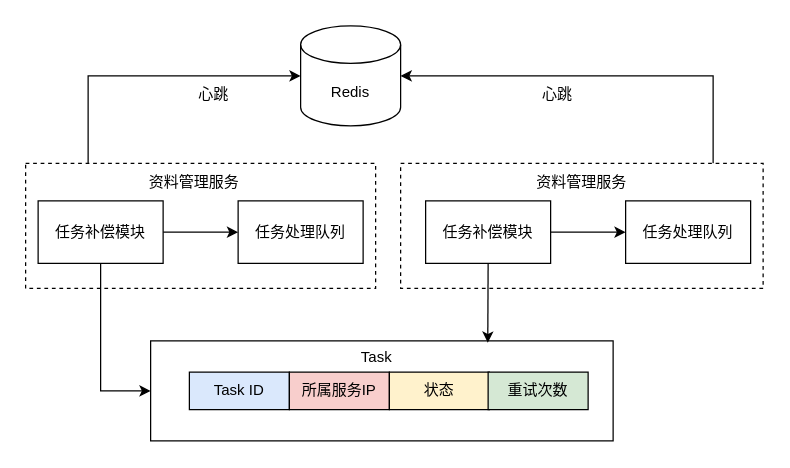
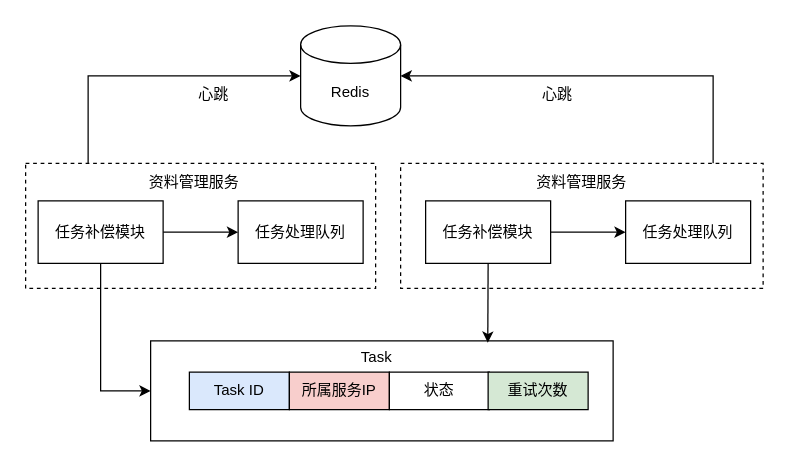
(439, 391) -> (439, 391)
